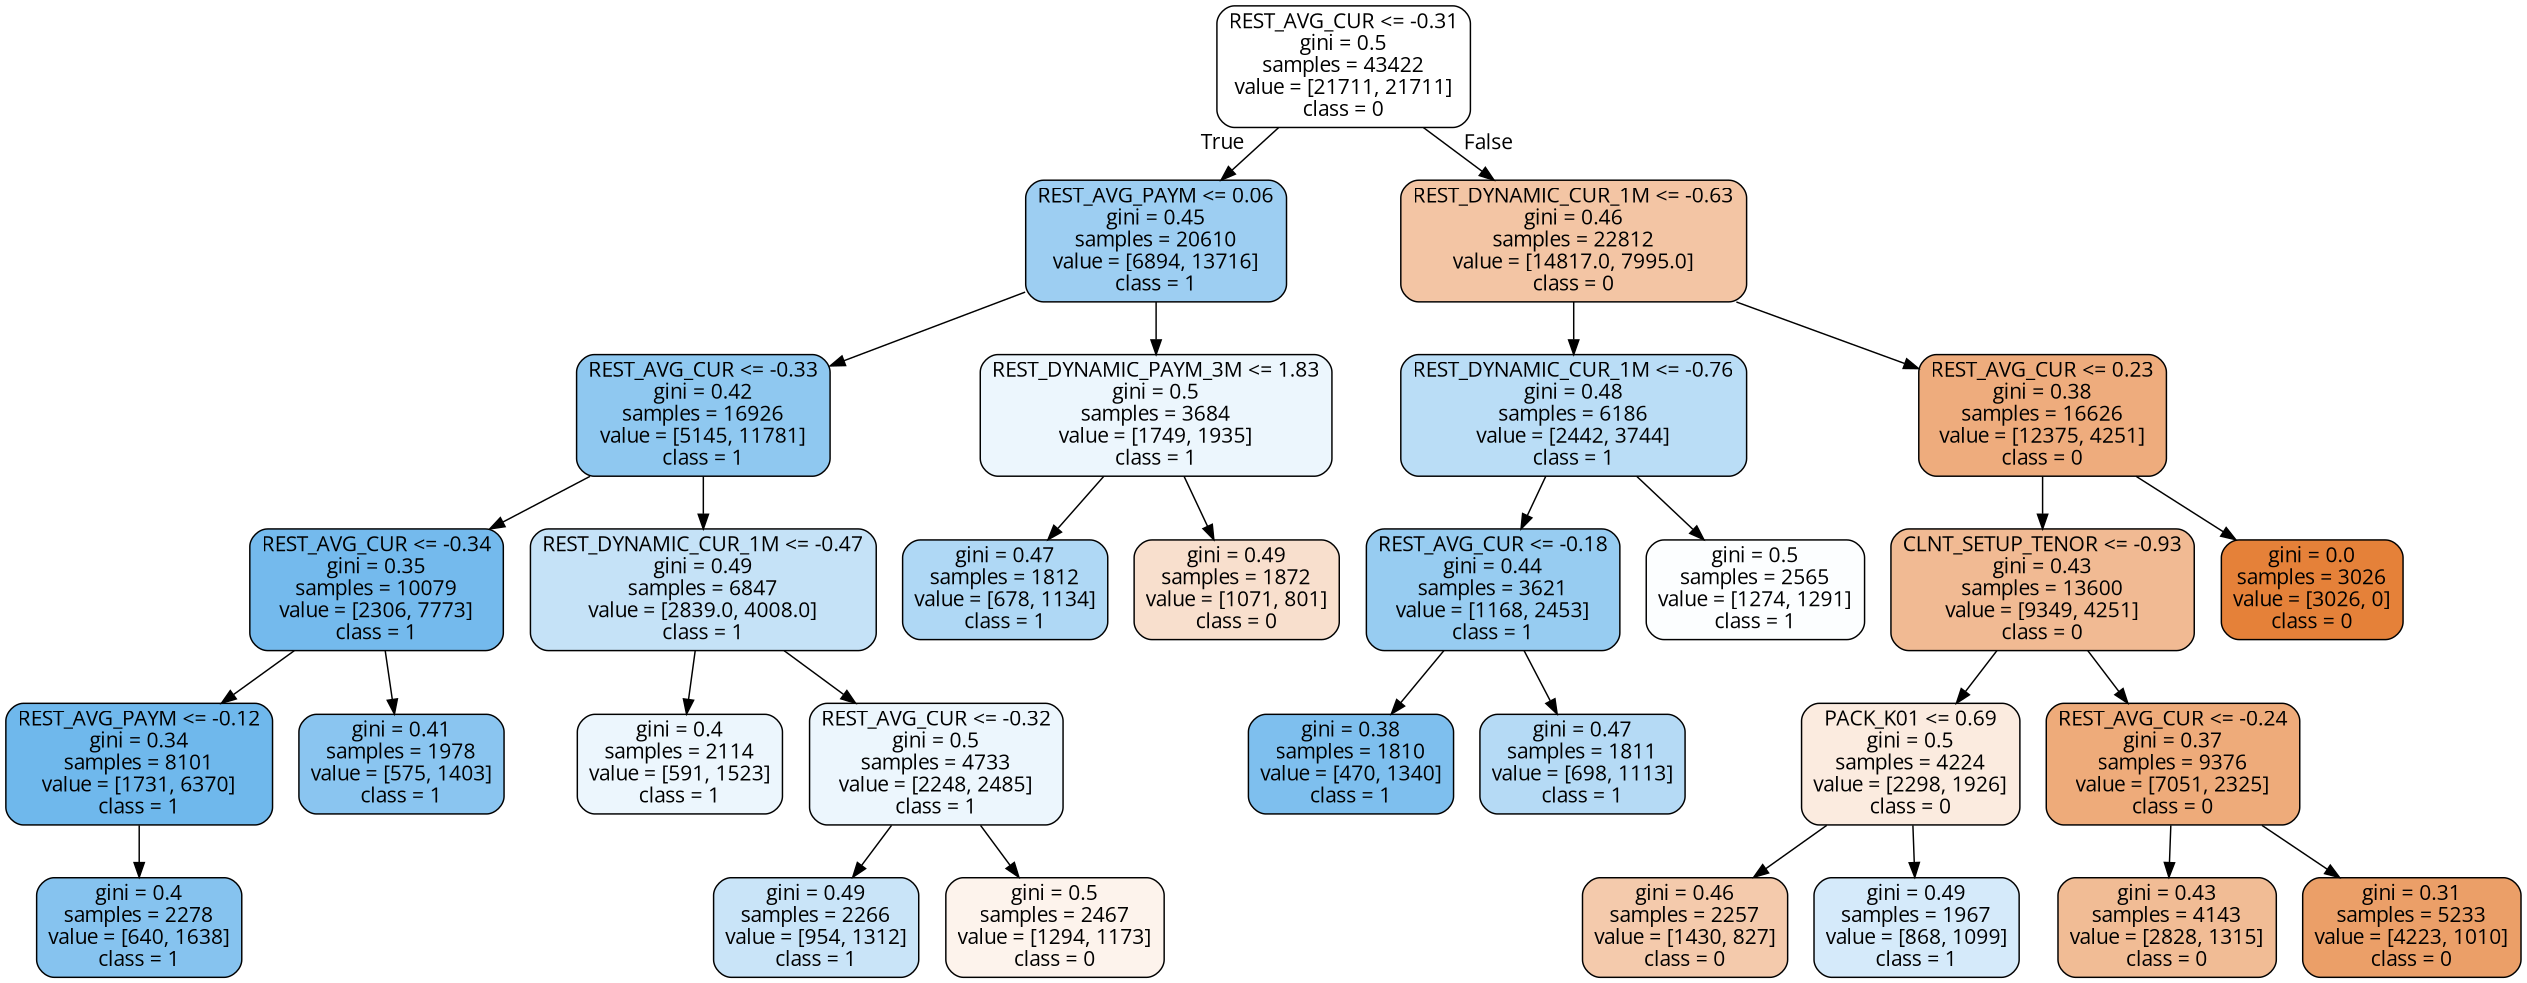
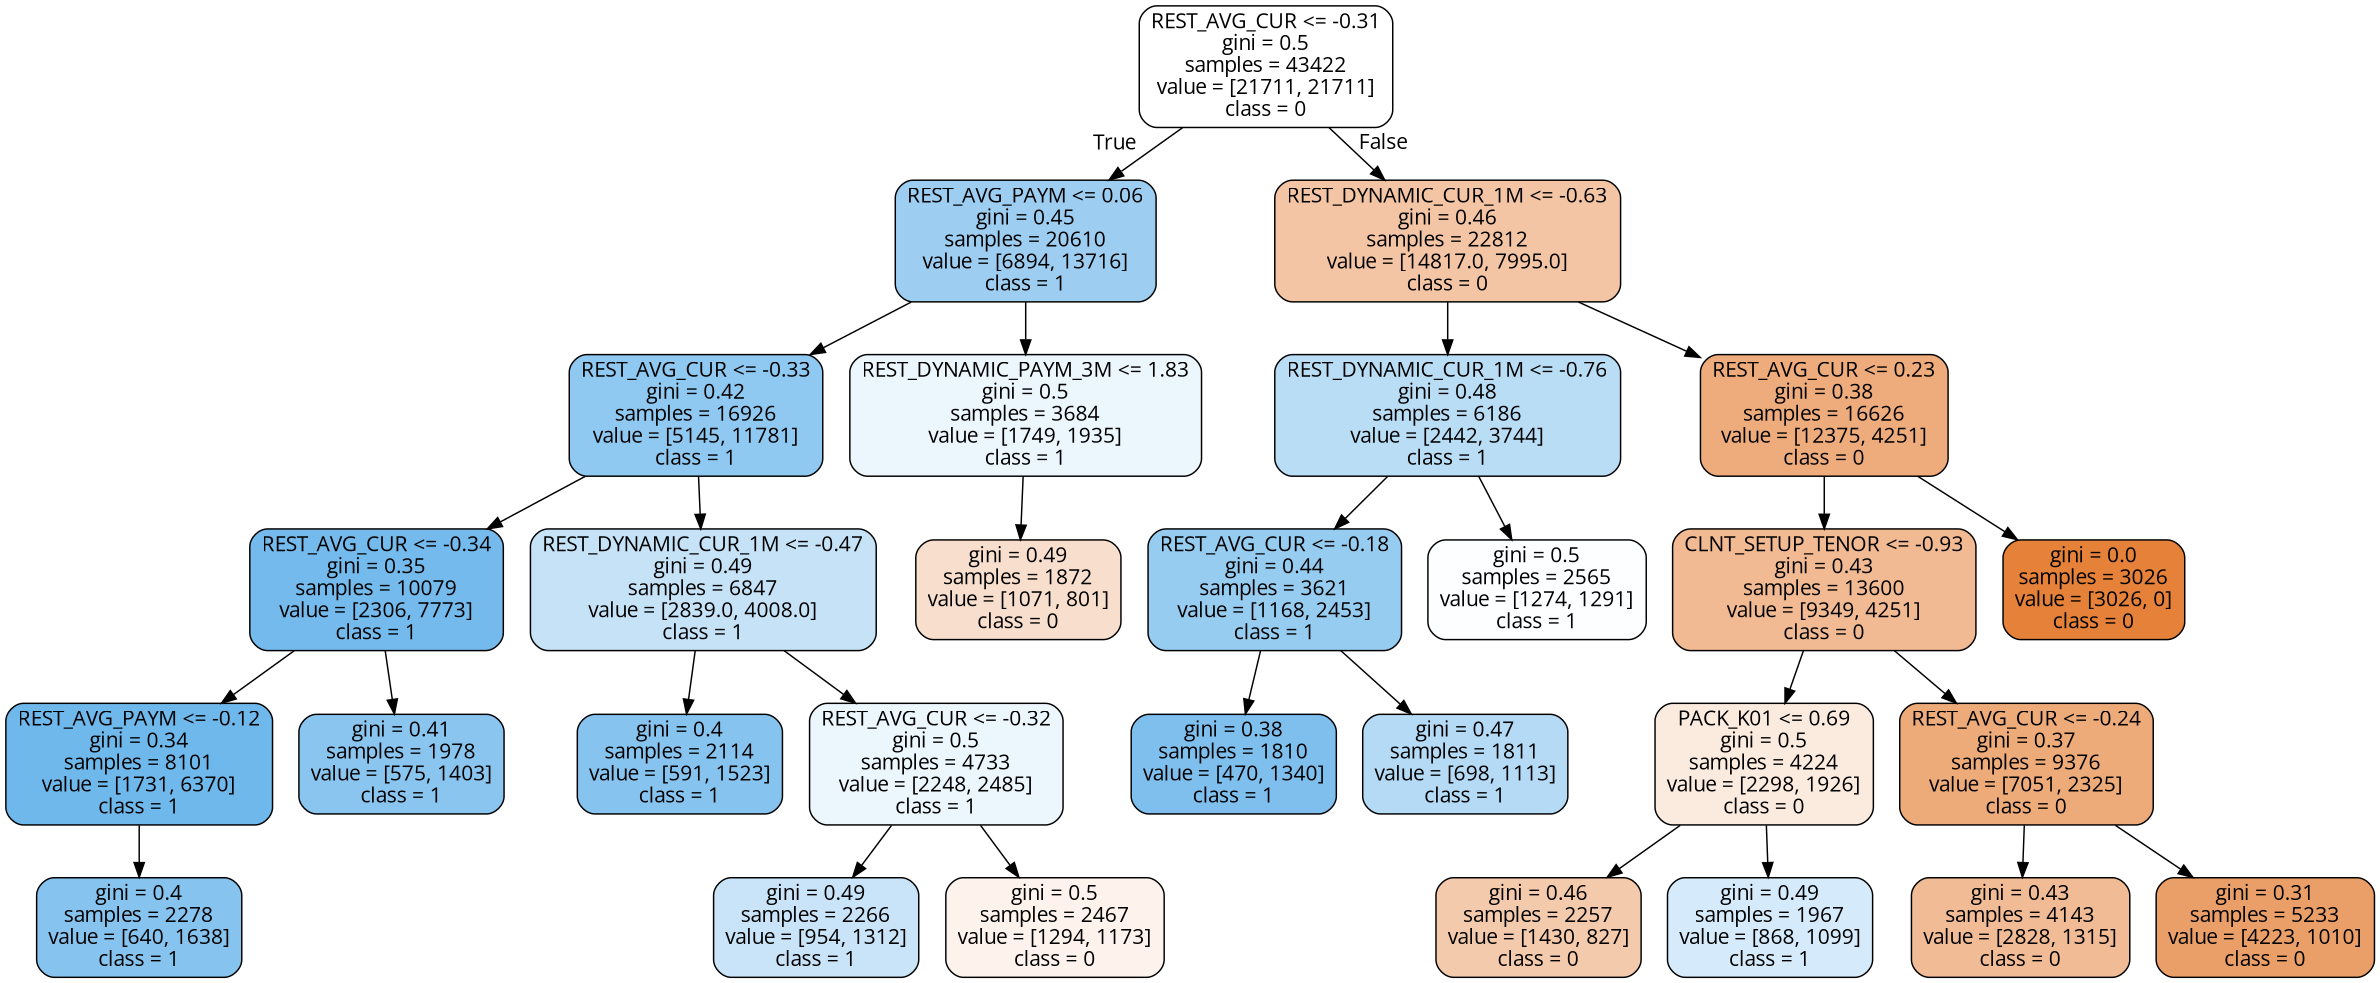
(1005, 590) -> none
(680, 764) -> (680, 764)
